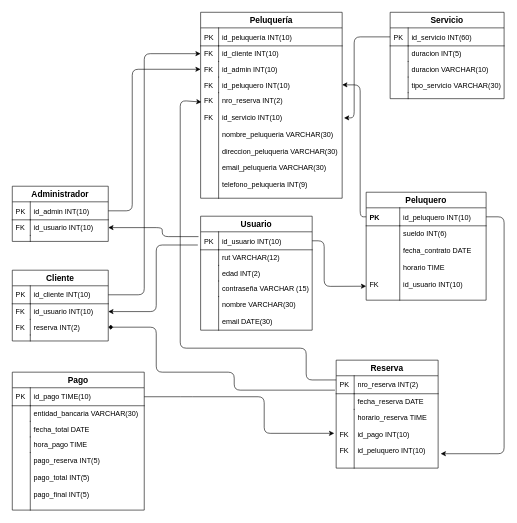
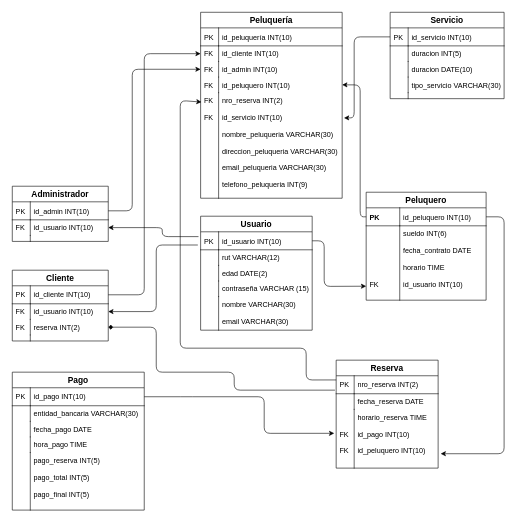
(446, 37) -> (446, 37)
(450, 70) -> (444, 70)
(243, 274) -> (245, 274)
(257, 305) -> (257, 305)
(64, 397) -> (62, 397)
(64, 430) -> (63, 430)
